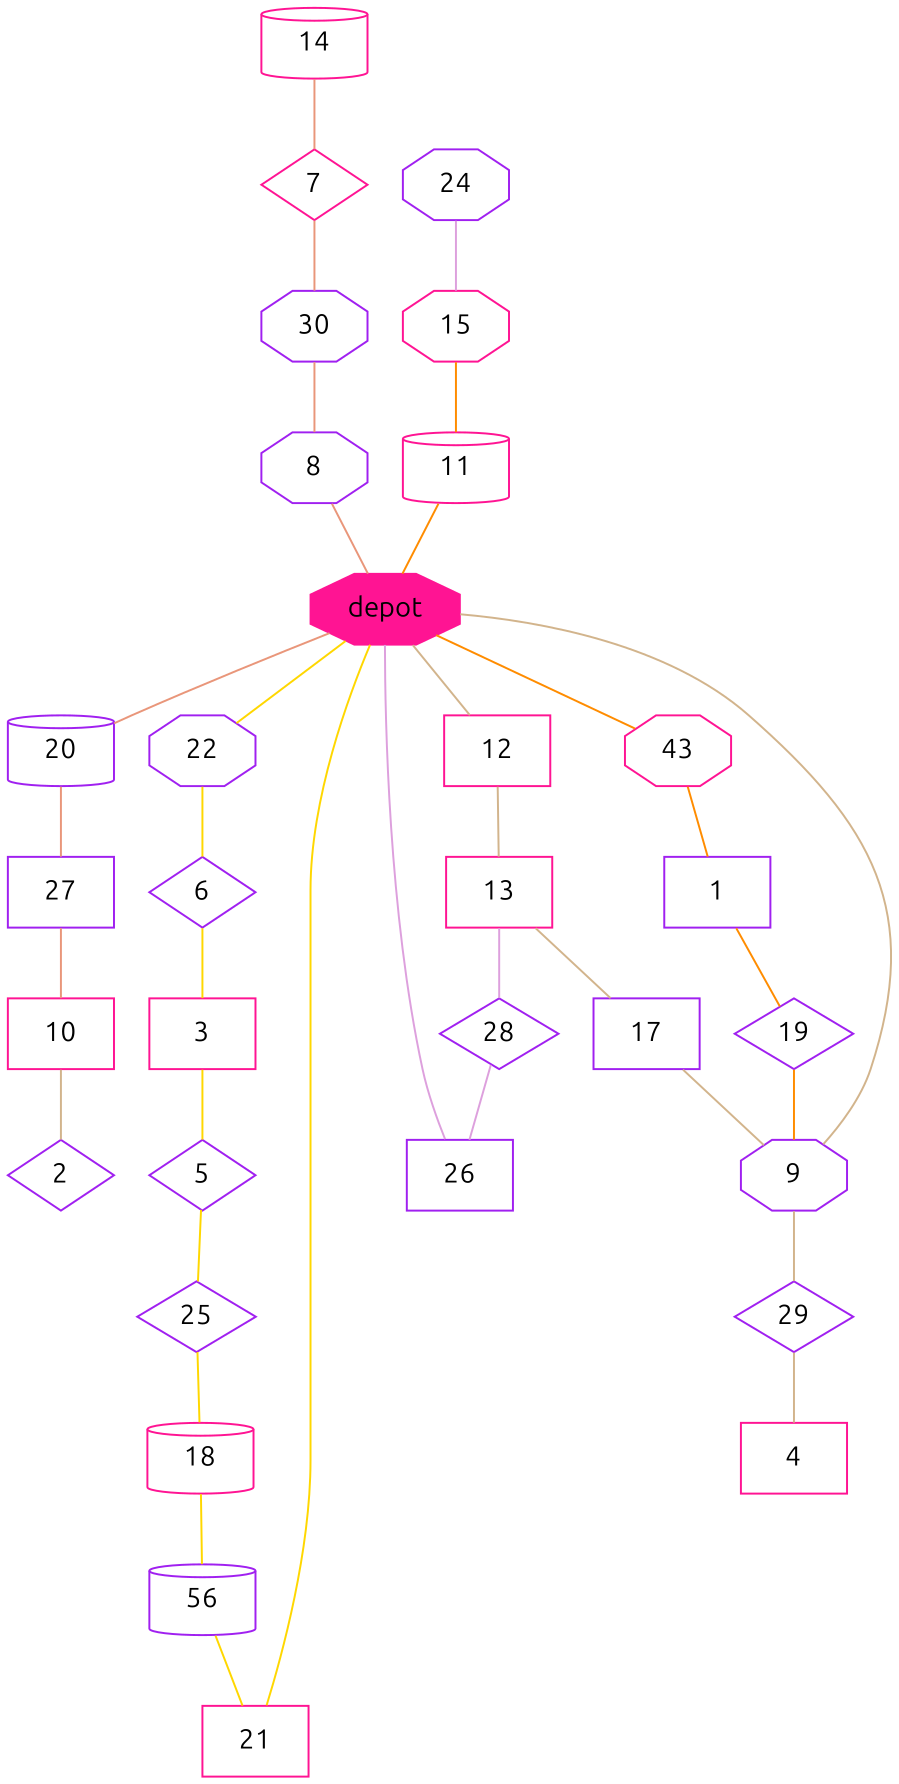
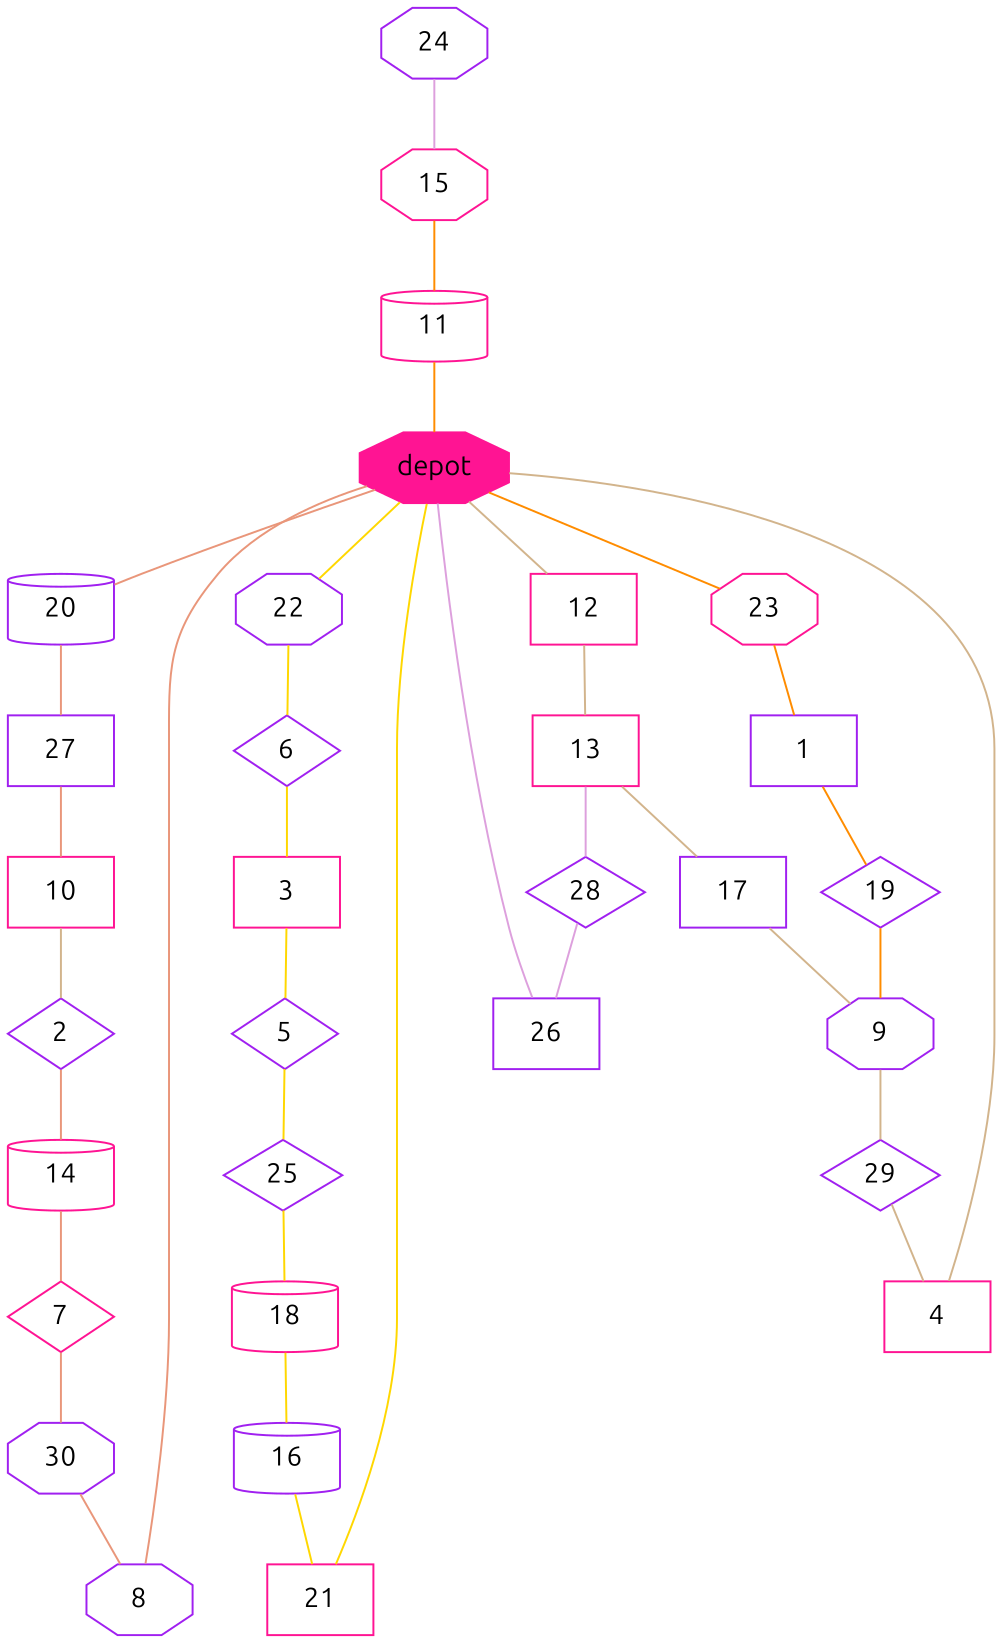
(678, 751) -> (764, 609)
(814, 780) -> (987, 714)
none -> (61, 1105)
(202, 1600) -> (287, 1458)
